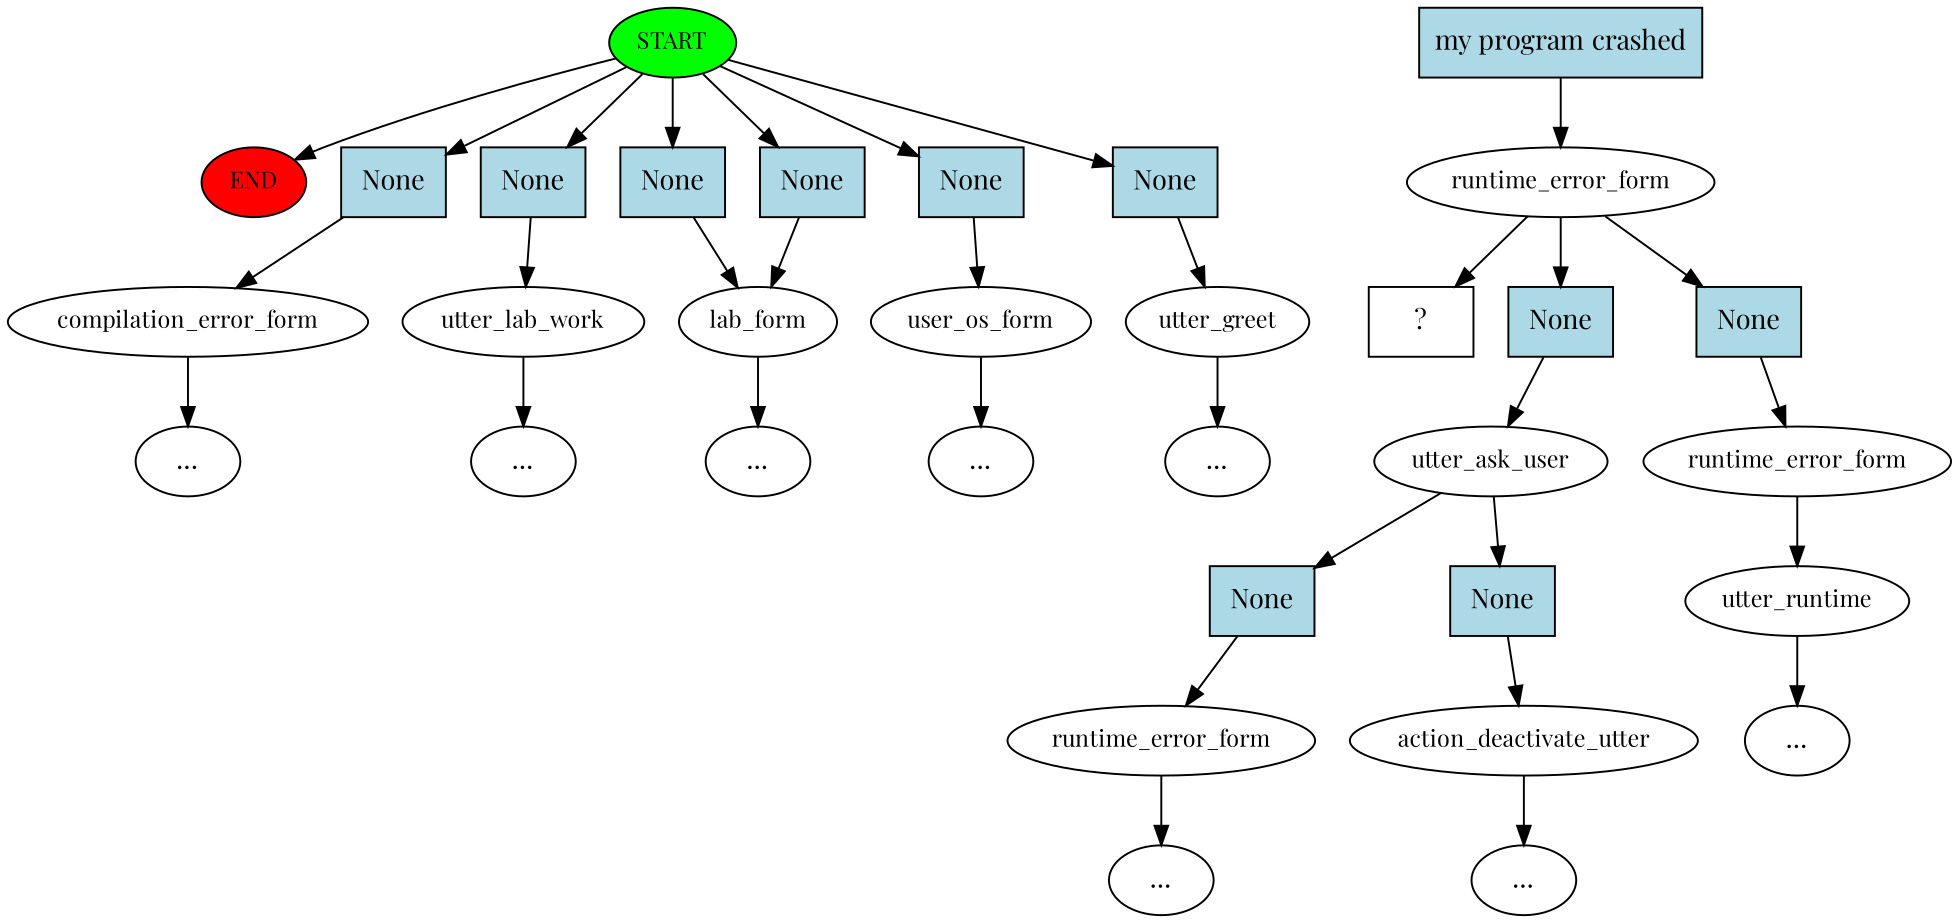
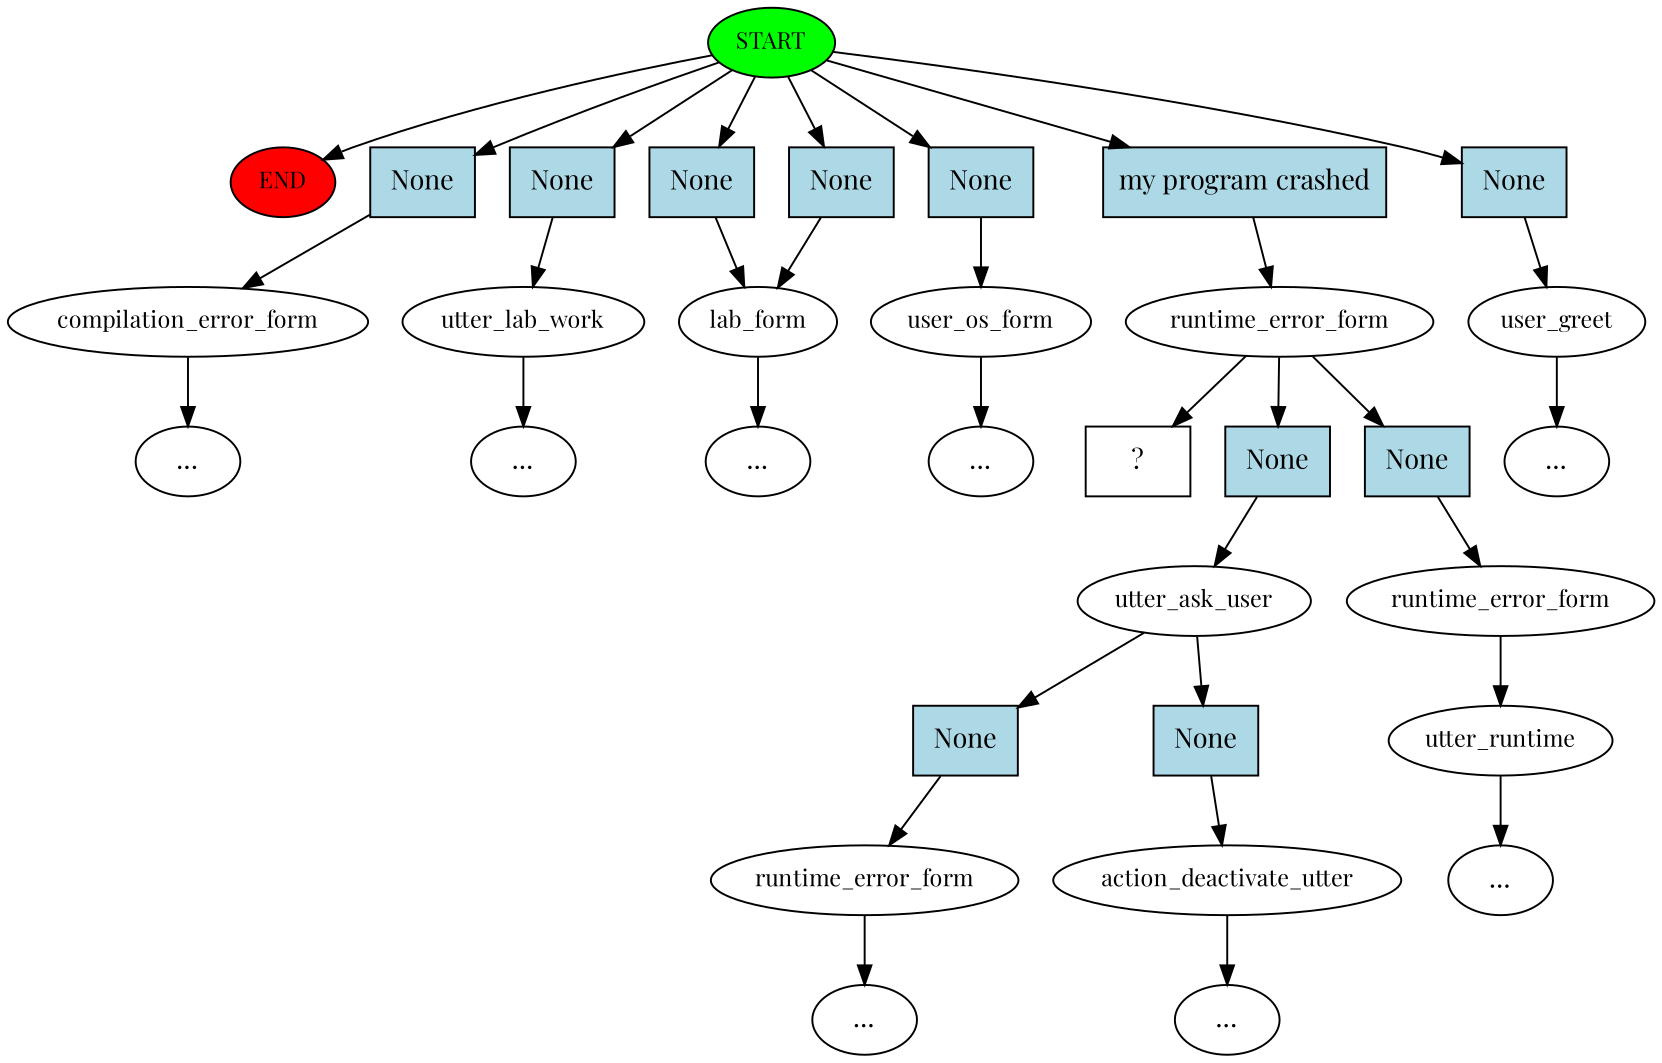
none -> (969, 101)
(1218, 322) -> (1557, 322)
